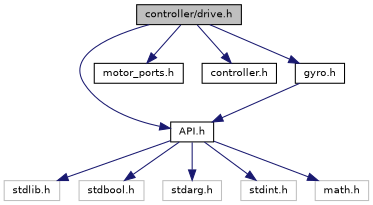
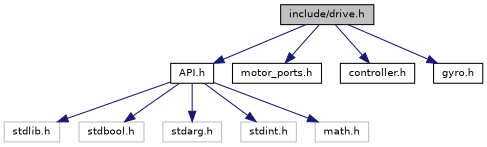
(189, 15) -> (327, 15)
(261, 101) -> none
